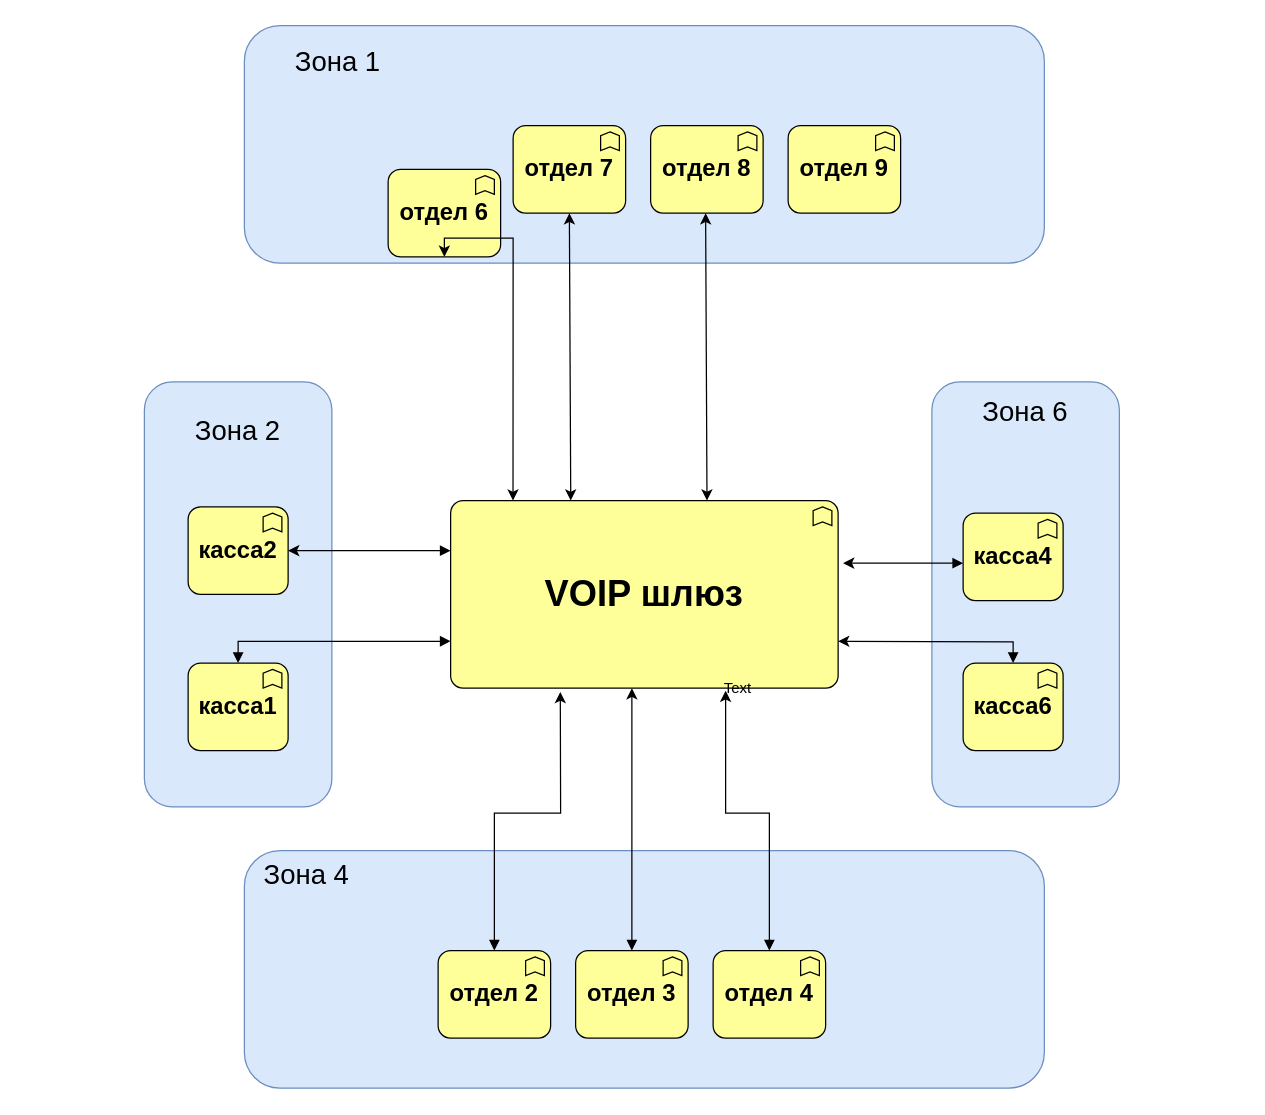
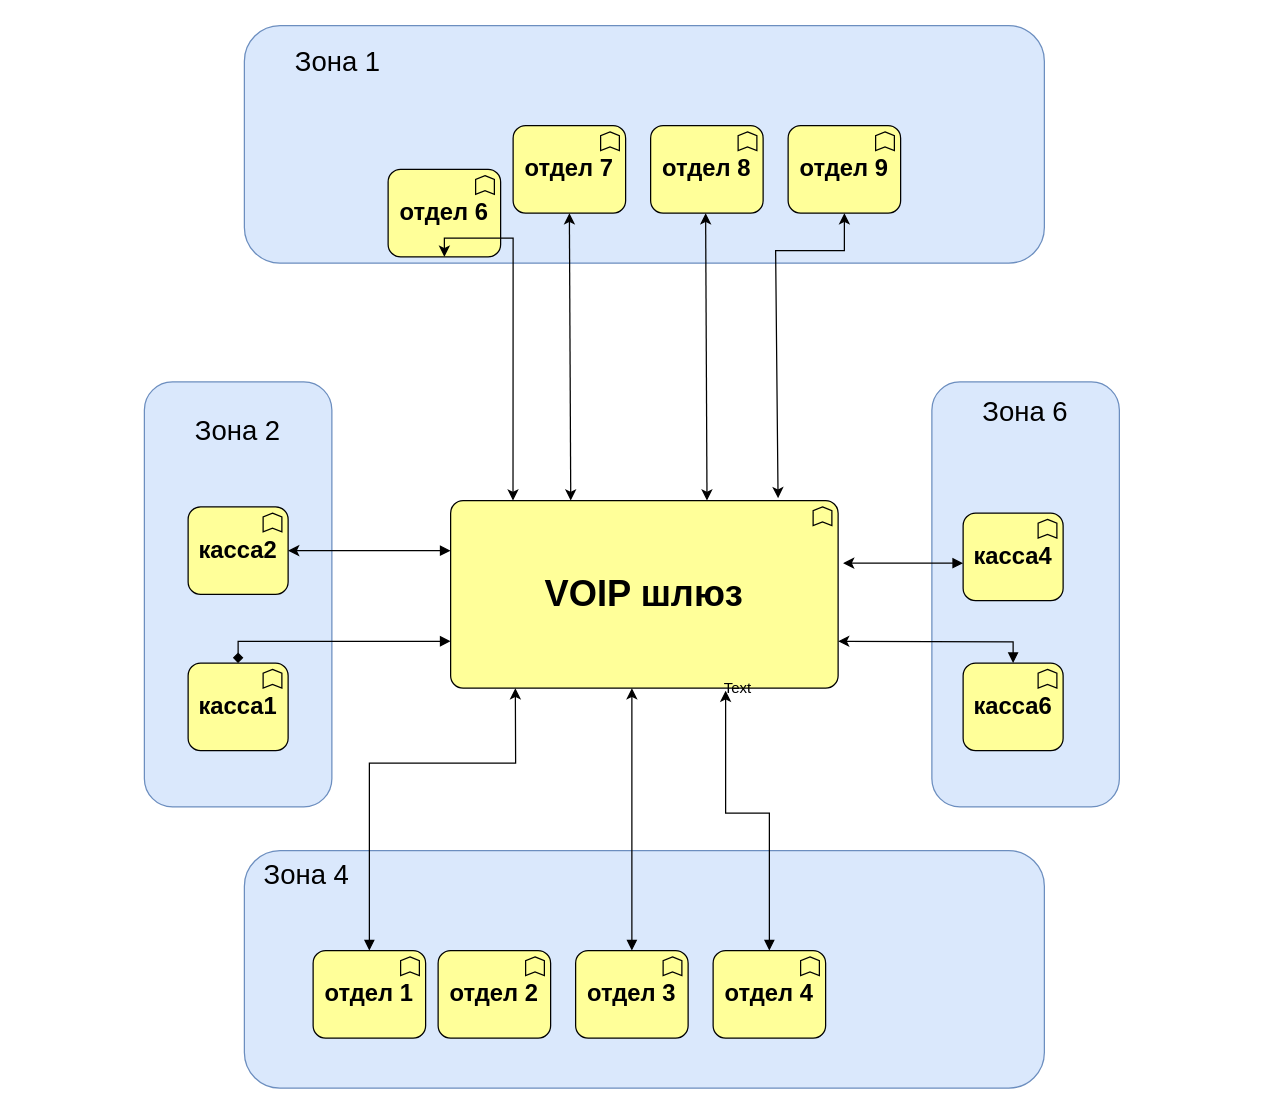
none -> (776, 322)
(238, 651) -> (238, 651)
none -> (387, 763)
(520, 813) -> none
none -> (369, 994)
